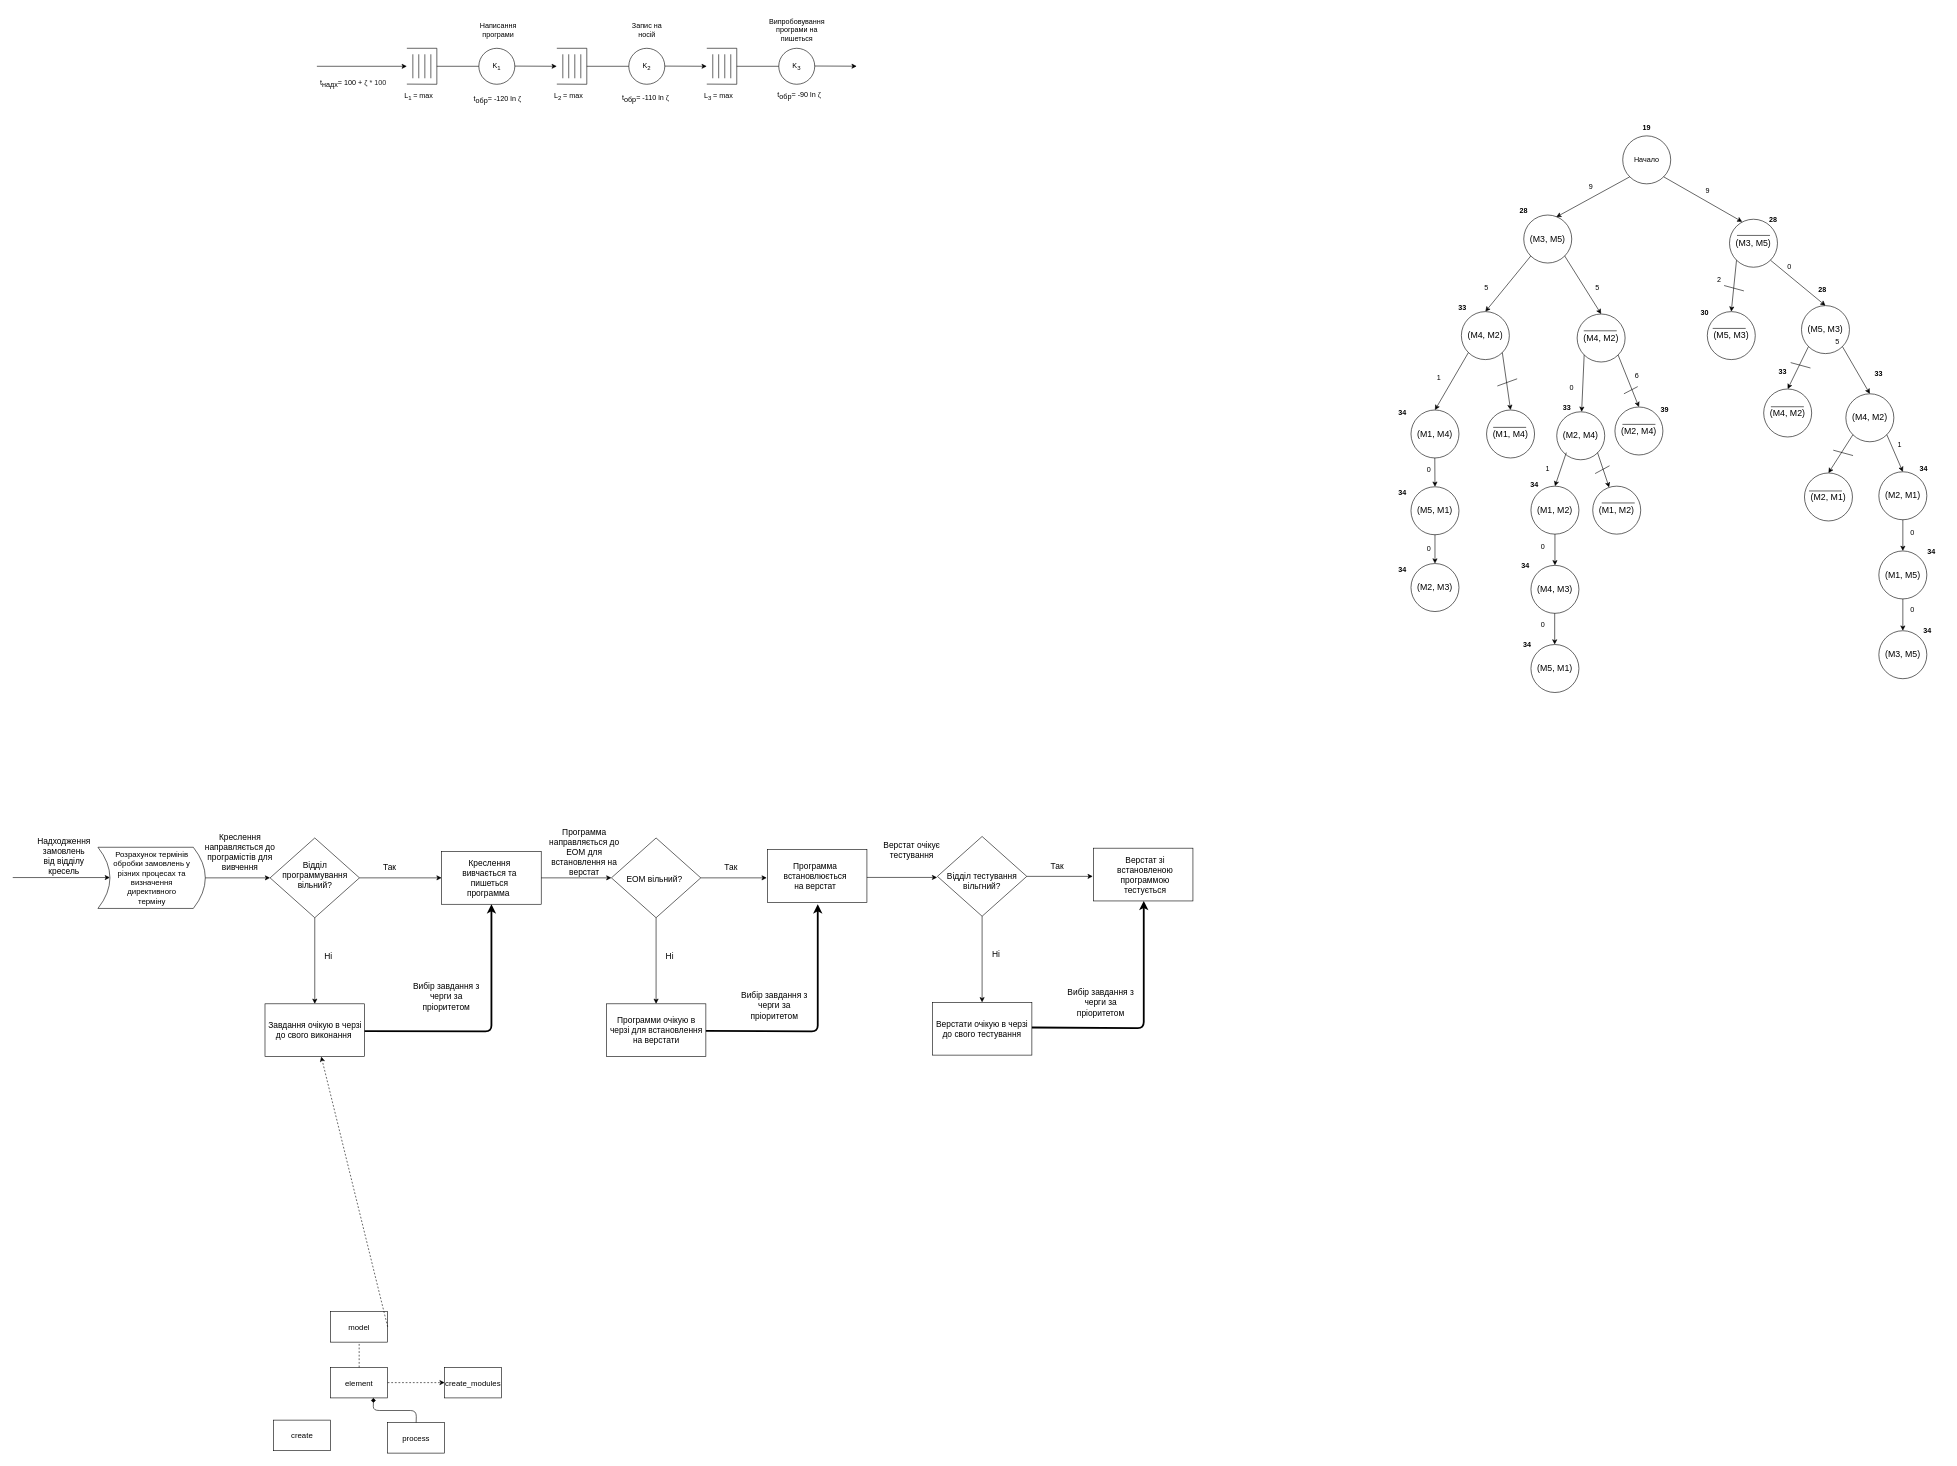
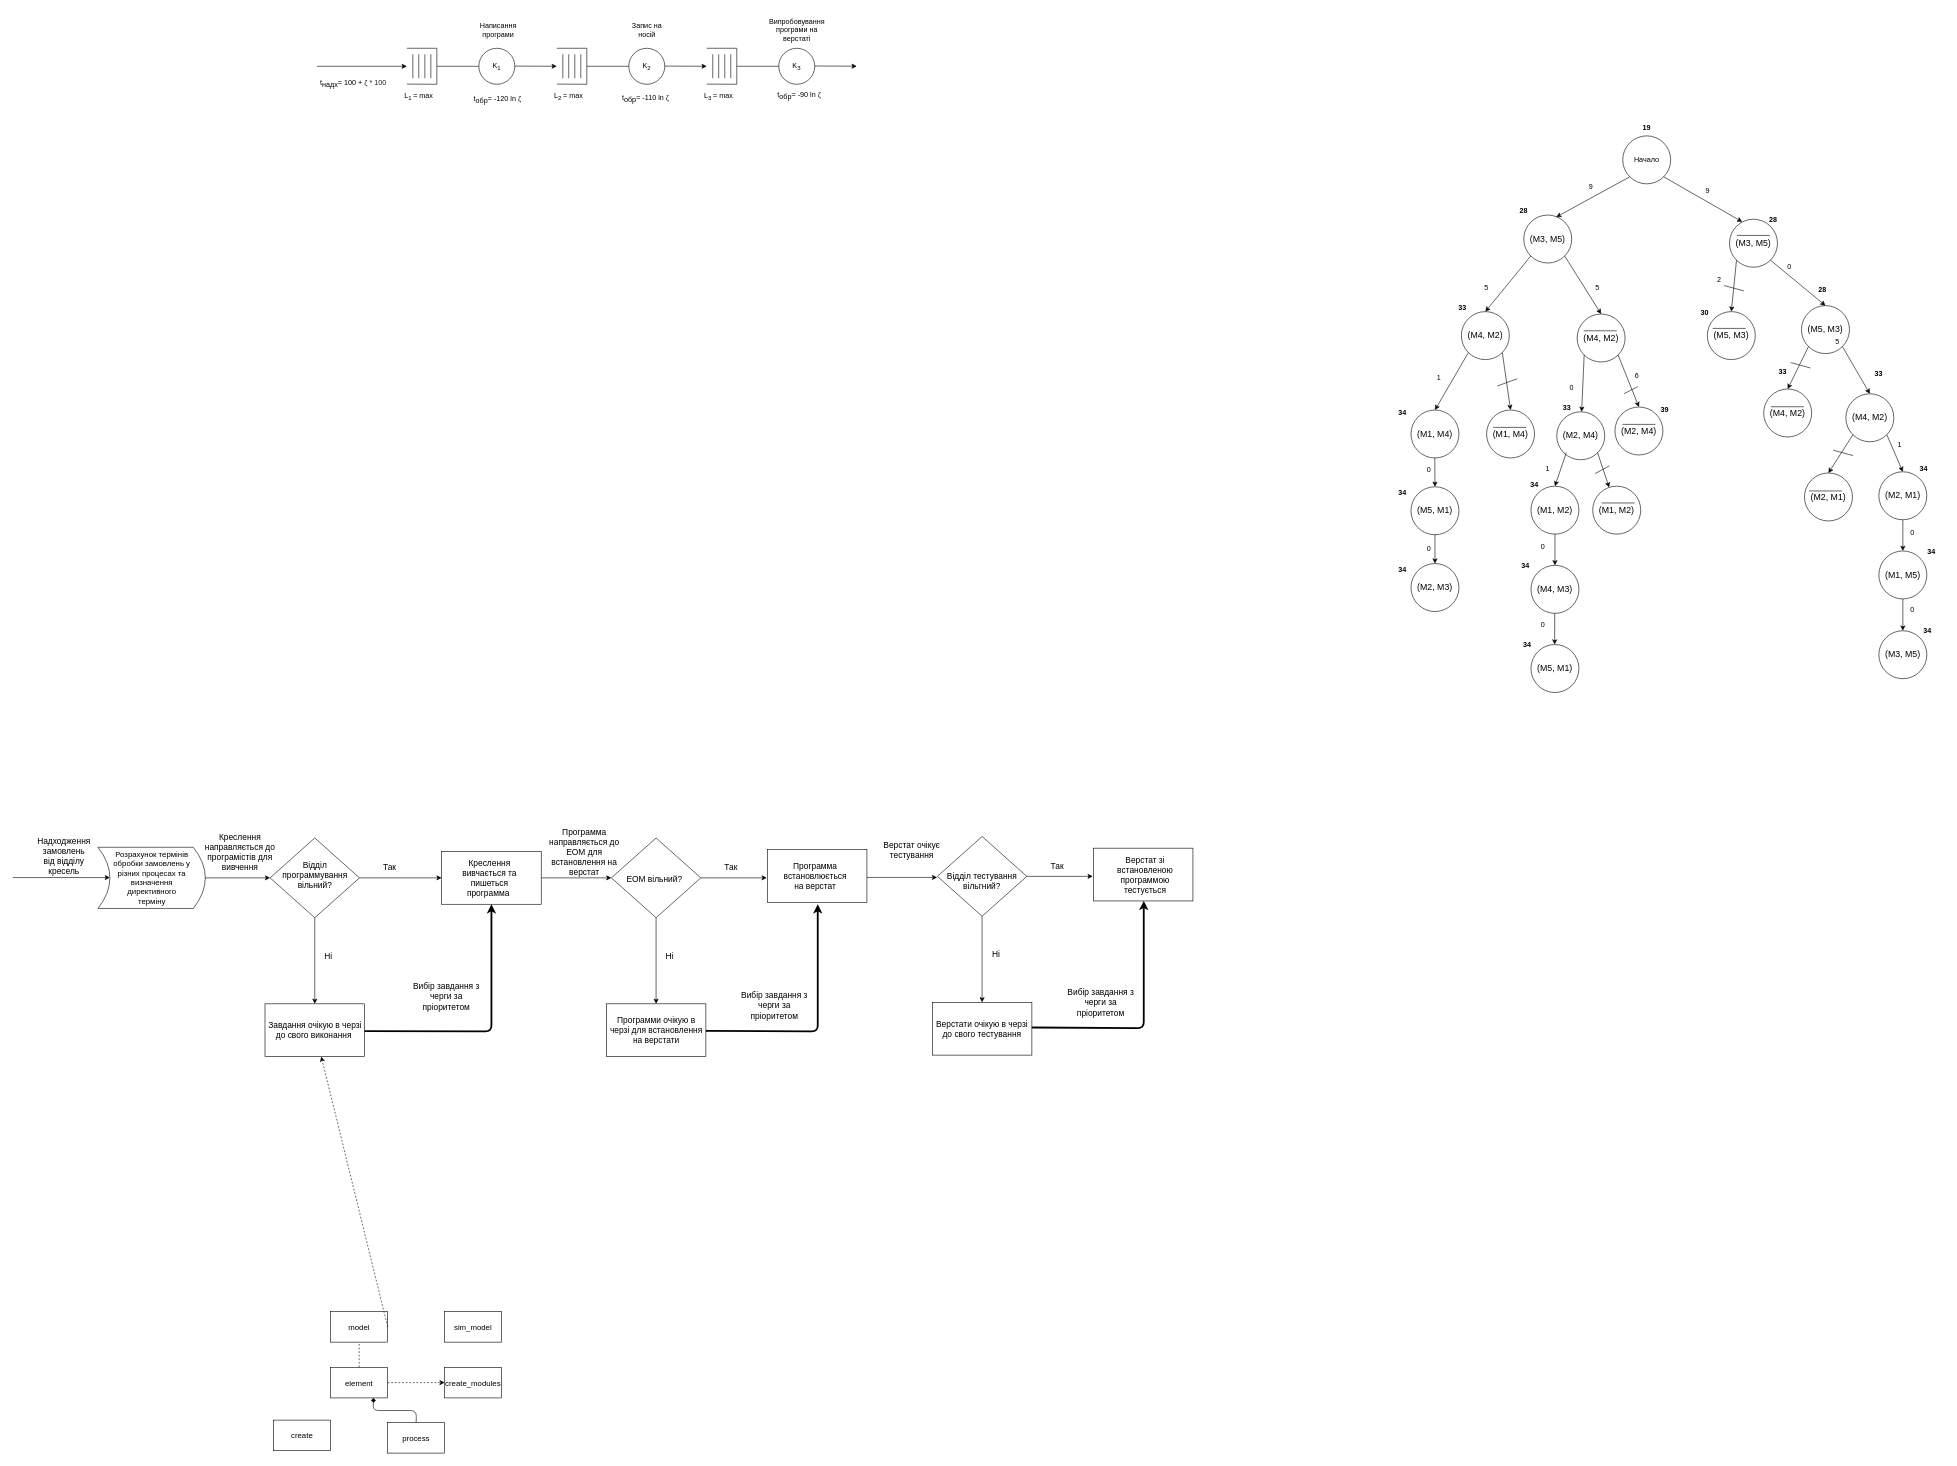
(797, 30) -> (797, 30)
none -> (473, 1327)
